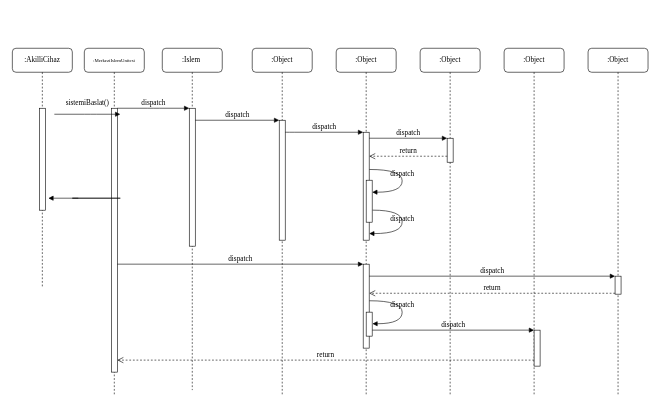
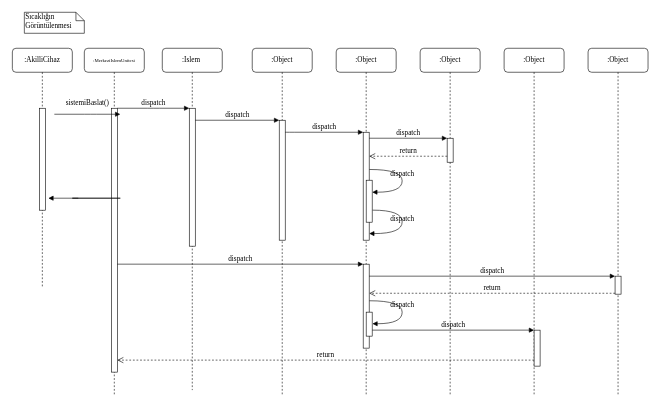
none -> (54, 23)
